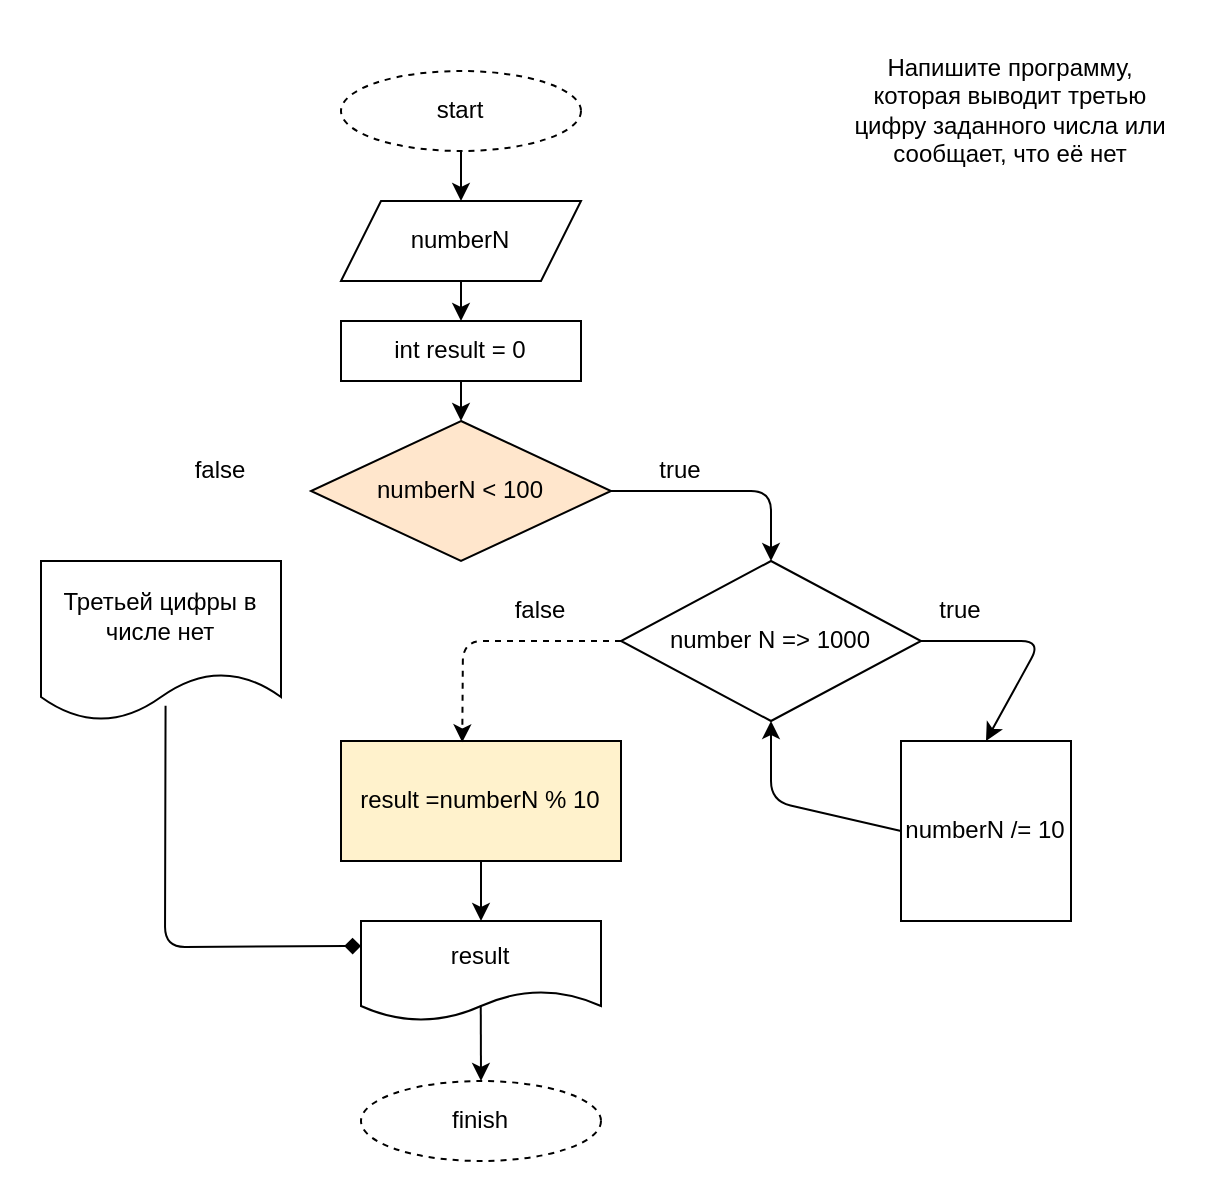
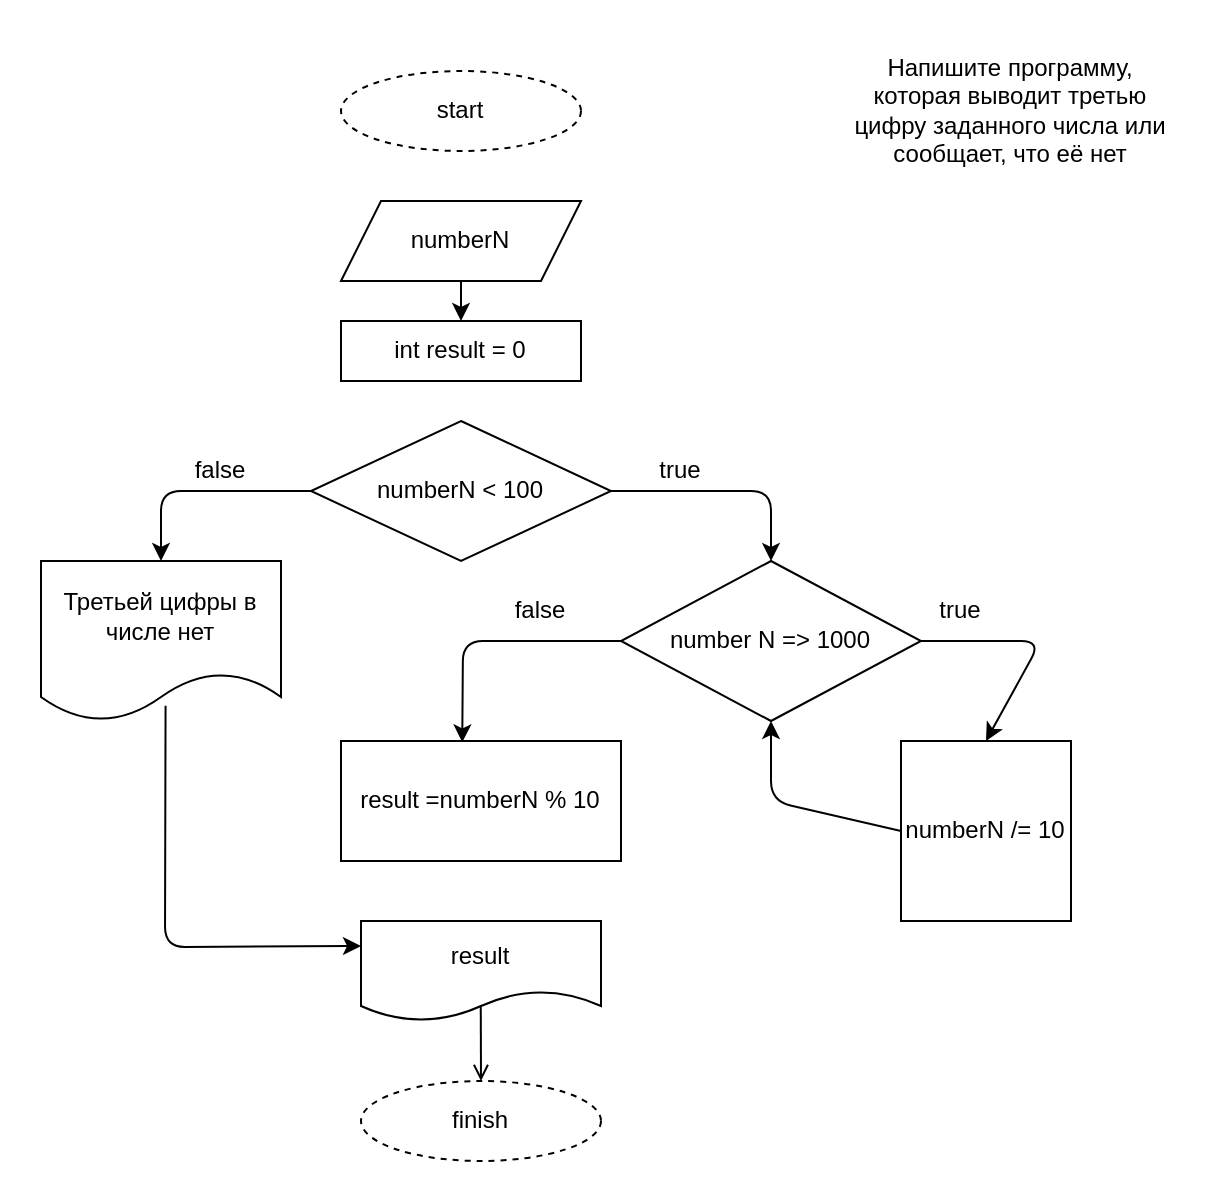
(461, 169) -> none
(461, 394) -> none
none -> (215, 491)
(461, 491) -> (461, 491)
(503, 641) -> (503, 641)
(481, 801) -> (481, 801)
(481, 884) -> none
(344, 946) -> (345, 946)
(481, 1066) -> (481, 1069)
